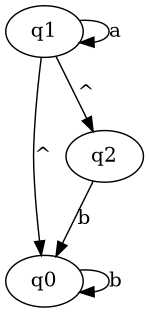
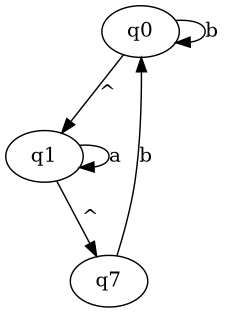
(34, 149) -> (97, 88)
(105, 156) -> (109, 281)
